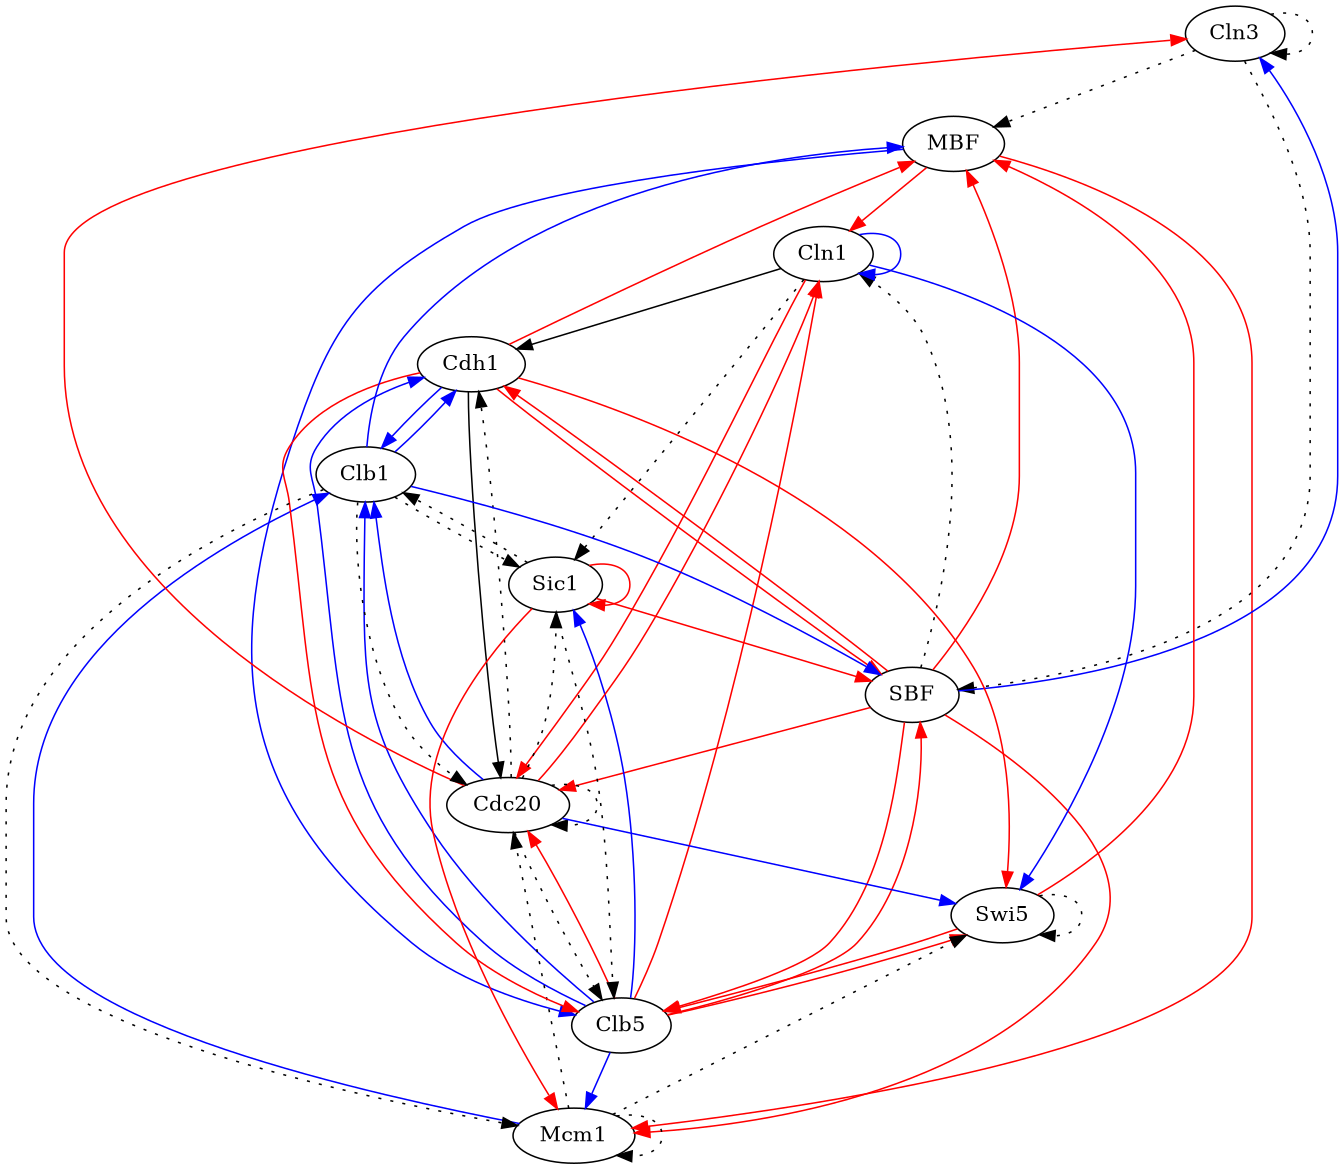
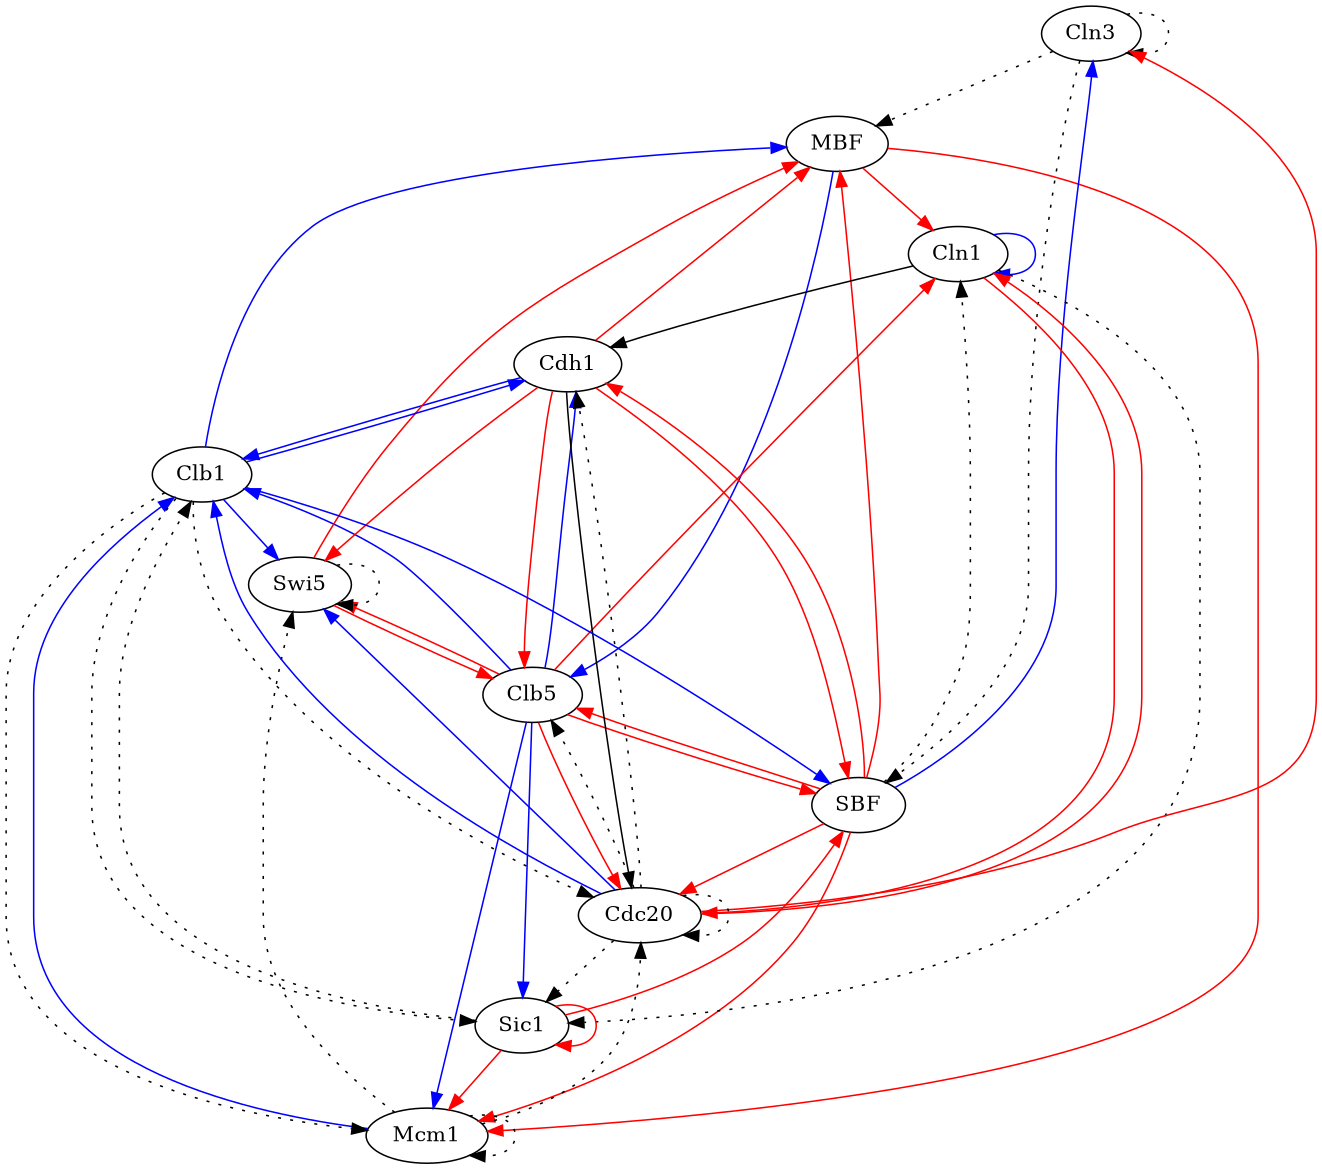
(1136, 505) -> (246, 524)
(595, 767) -> none
